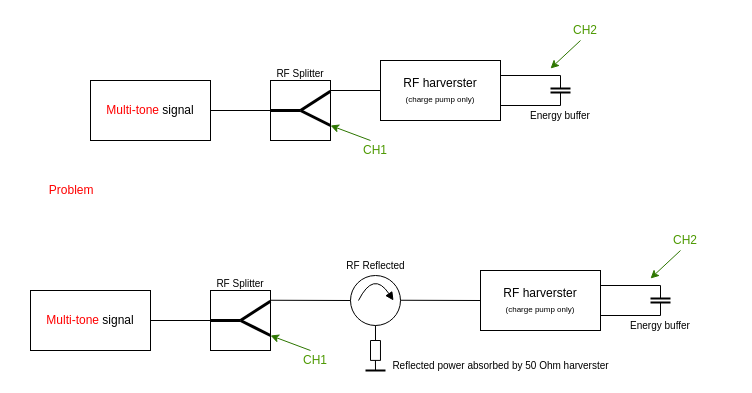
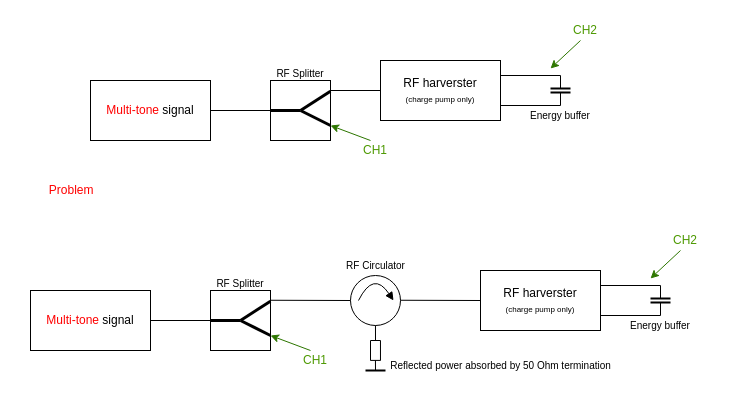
(376, 266) -> (376, 266)
(501, 366) -> (501, 366)
